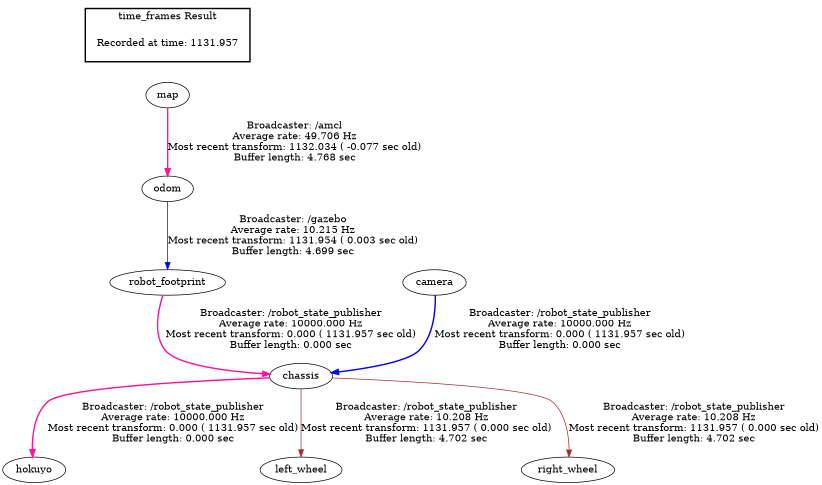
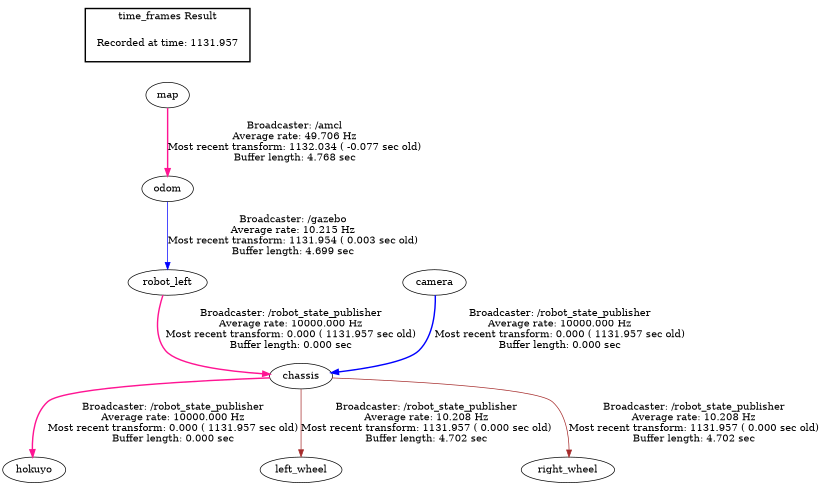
(168, 282) -> (168, 282)
